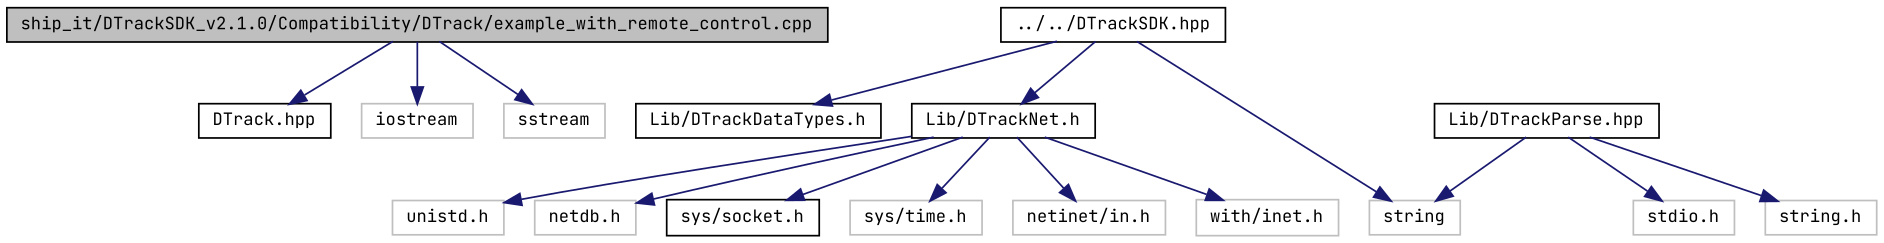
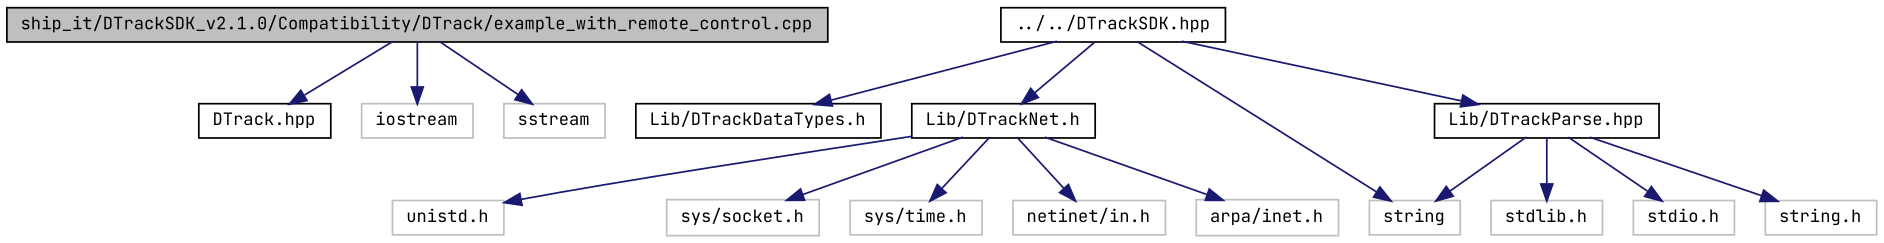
none -> (1322, 71)
(585, 218) -> none
(743, 218) -> (743, 218)
(1267, 218) -> (1267, 218)
none -> (1547, 218)
